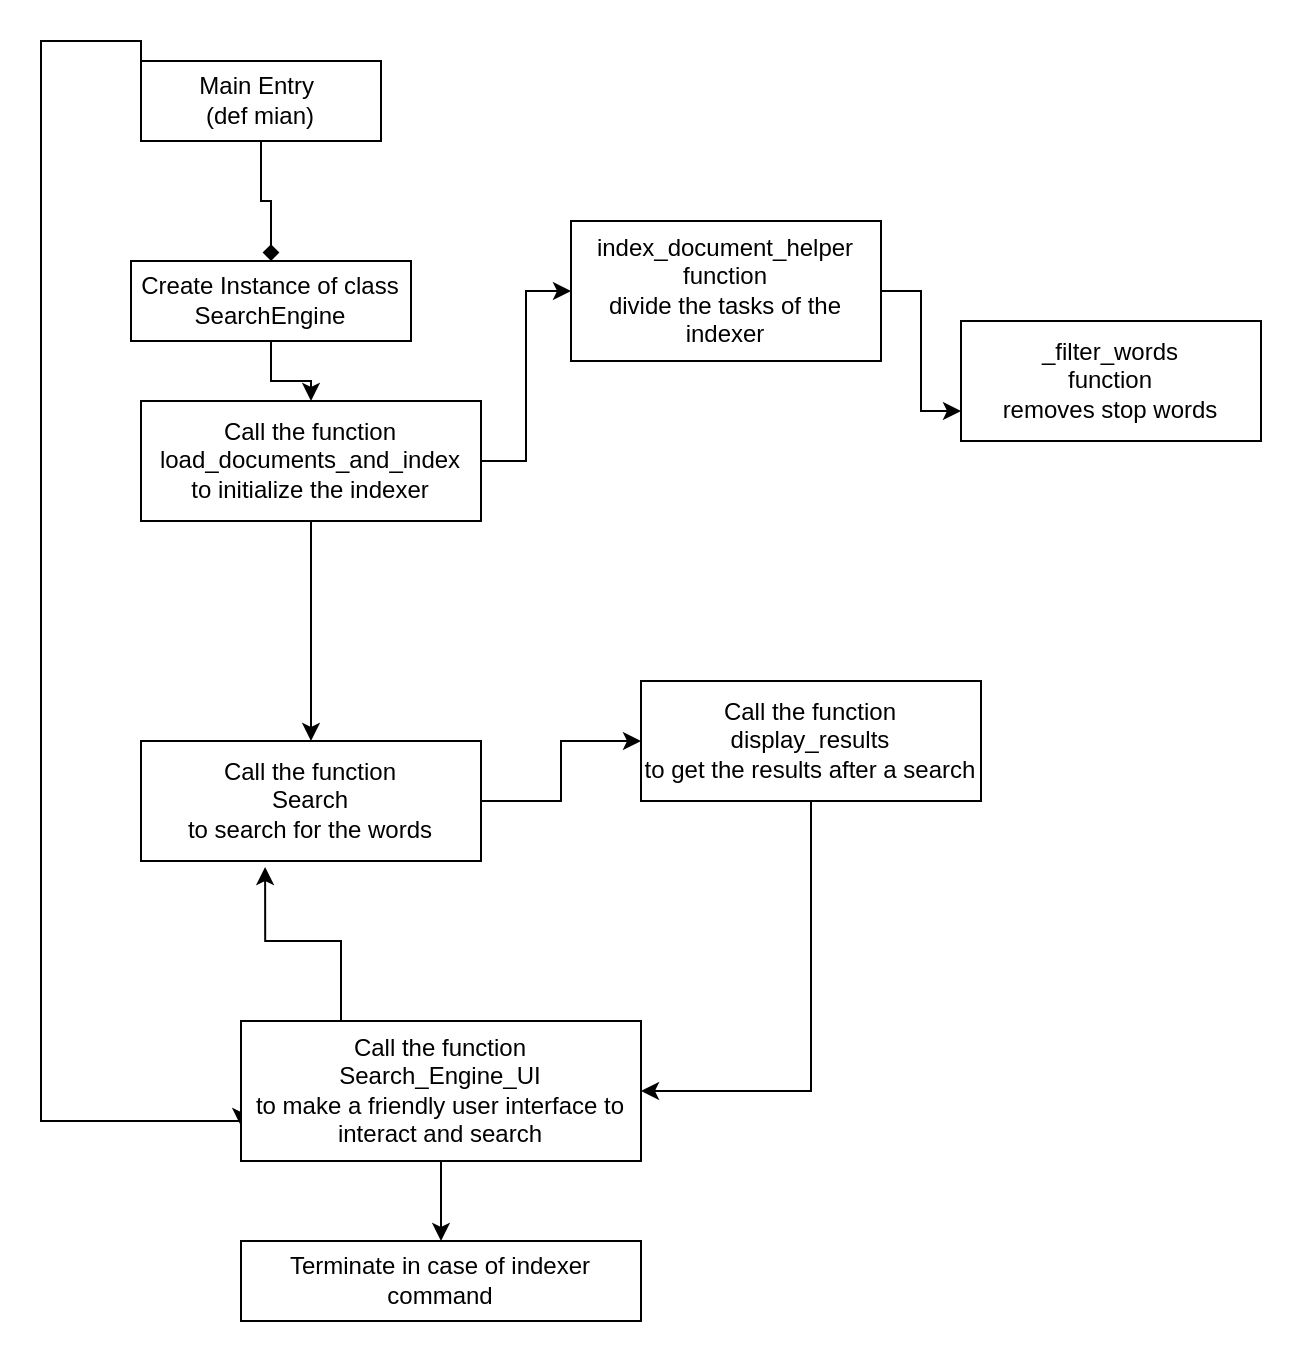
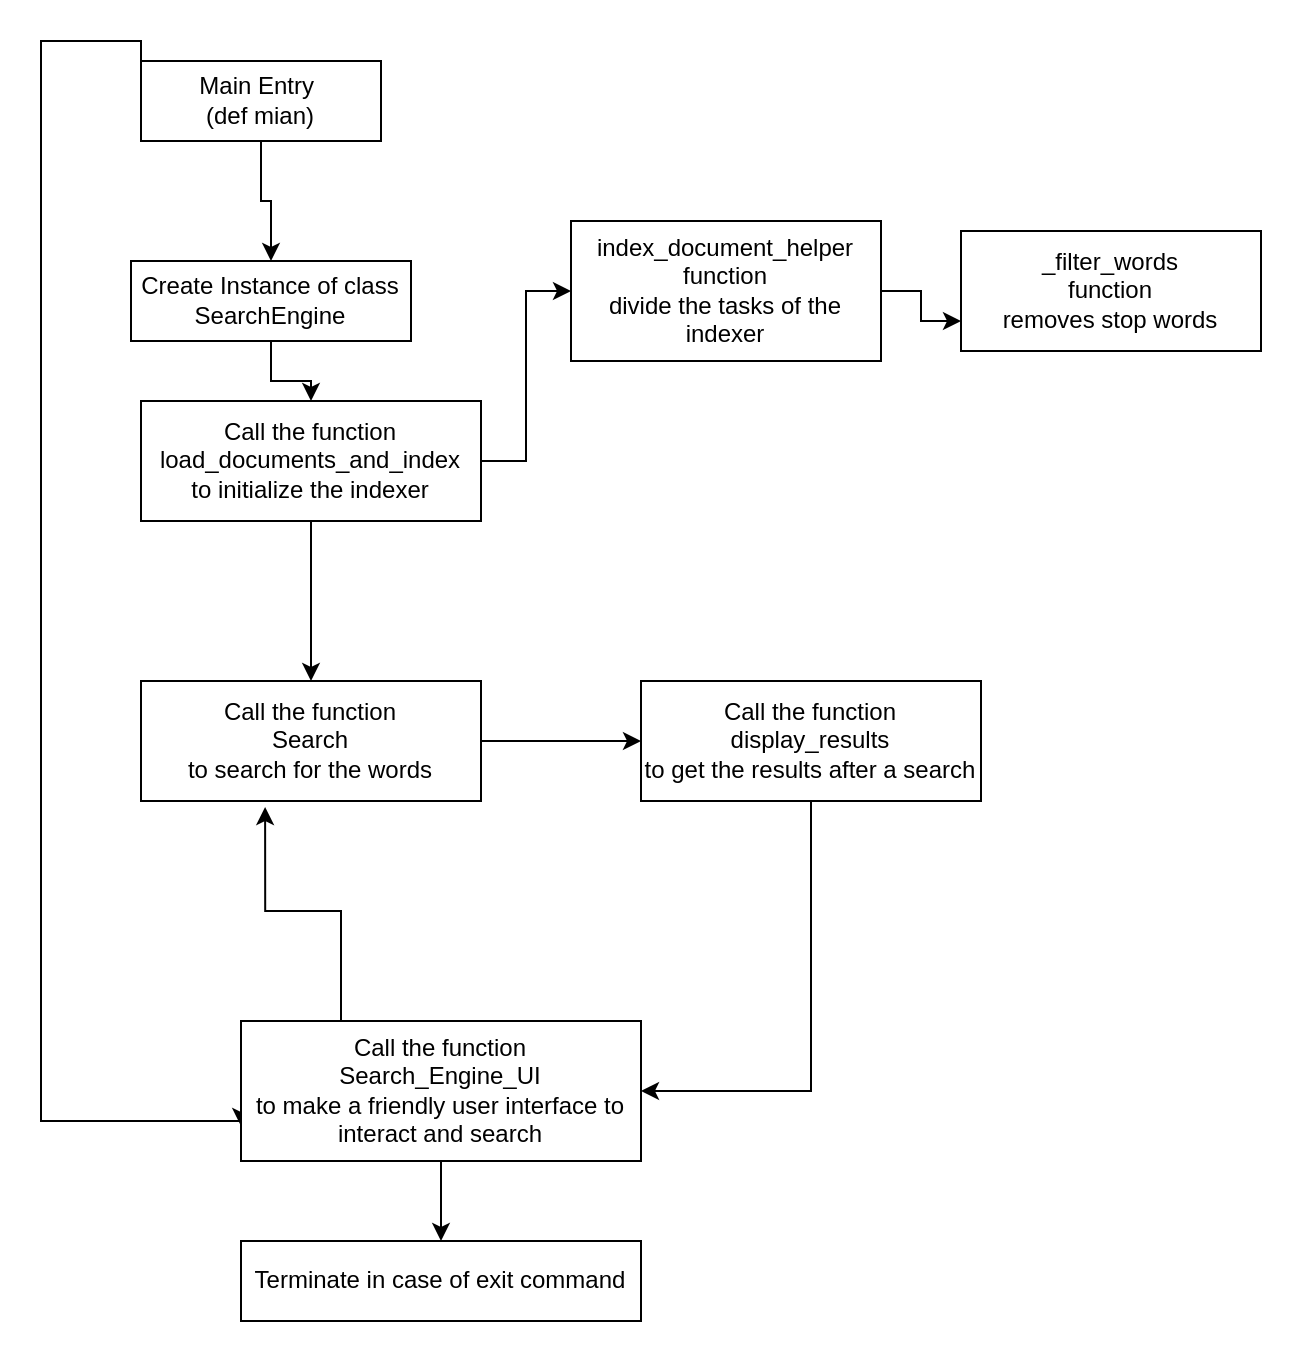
(271, 245) -> (271, 246)
(1111, 381) -> (1111, 291)
(311, 801) -> (311, 741)
(441, 1281) -> (441, 1281)
